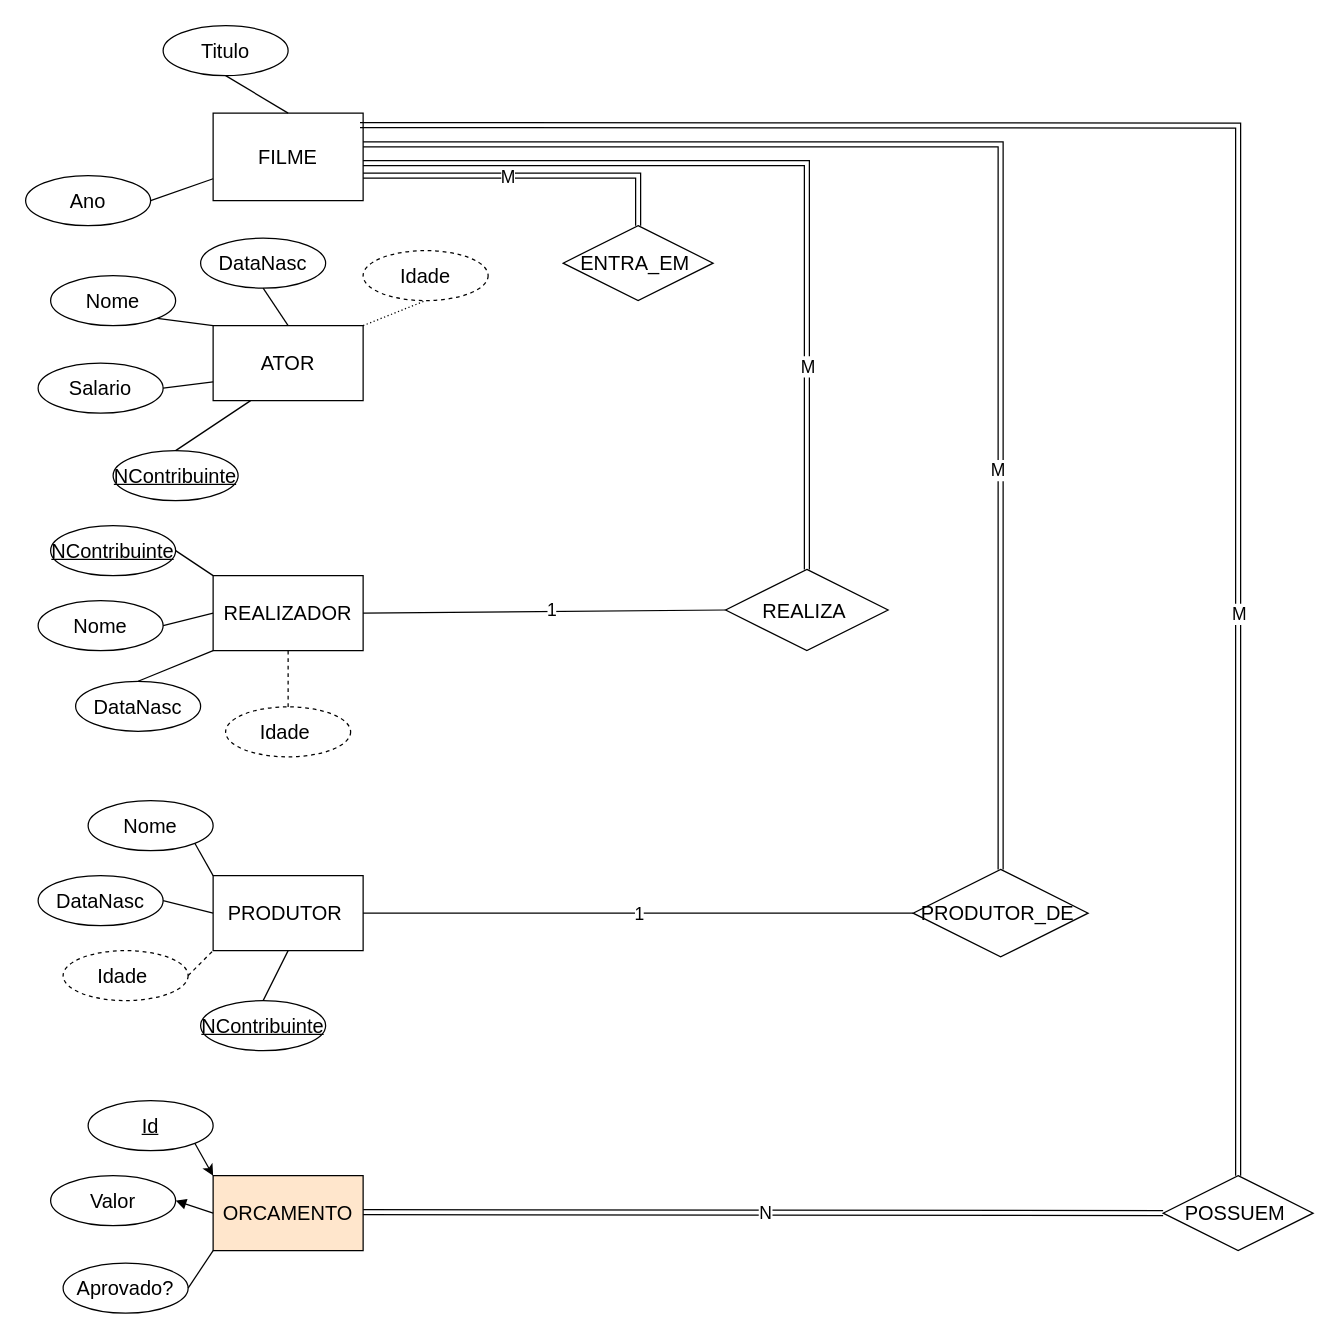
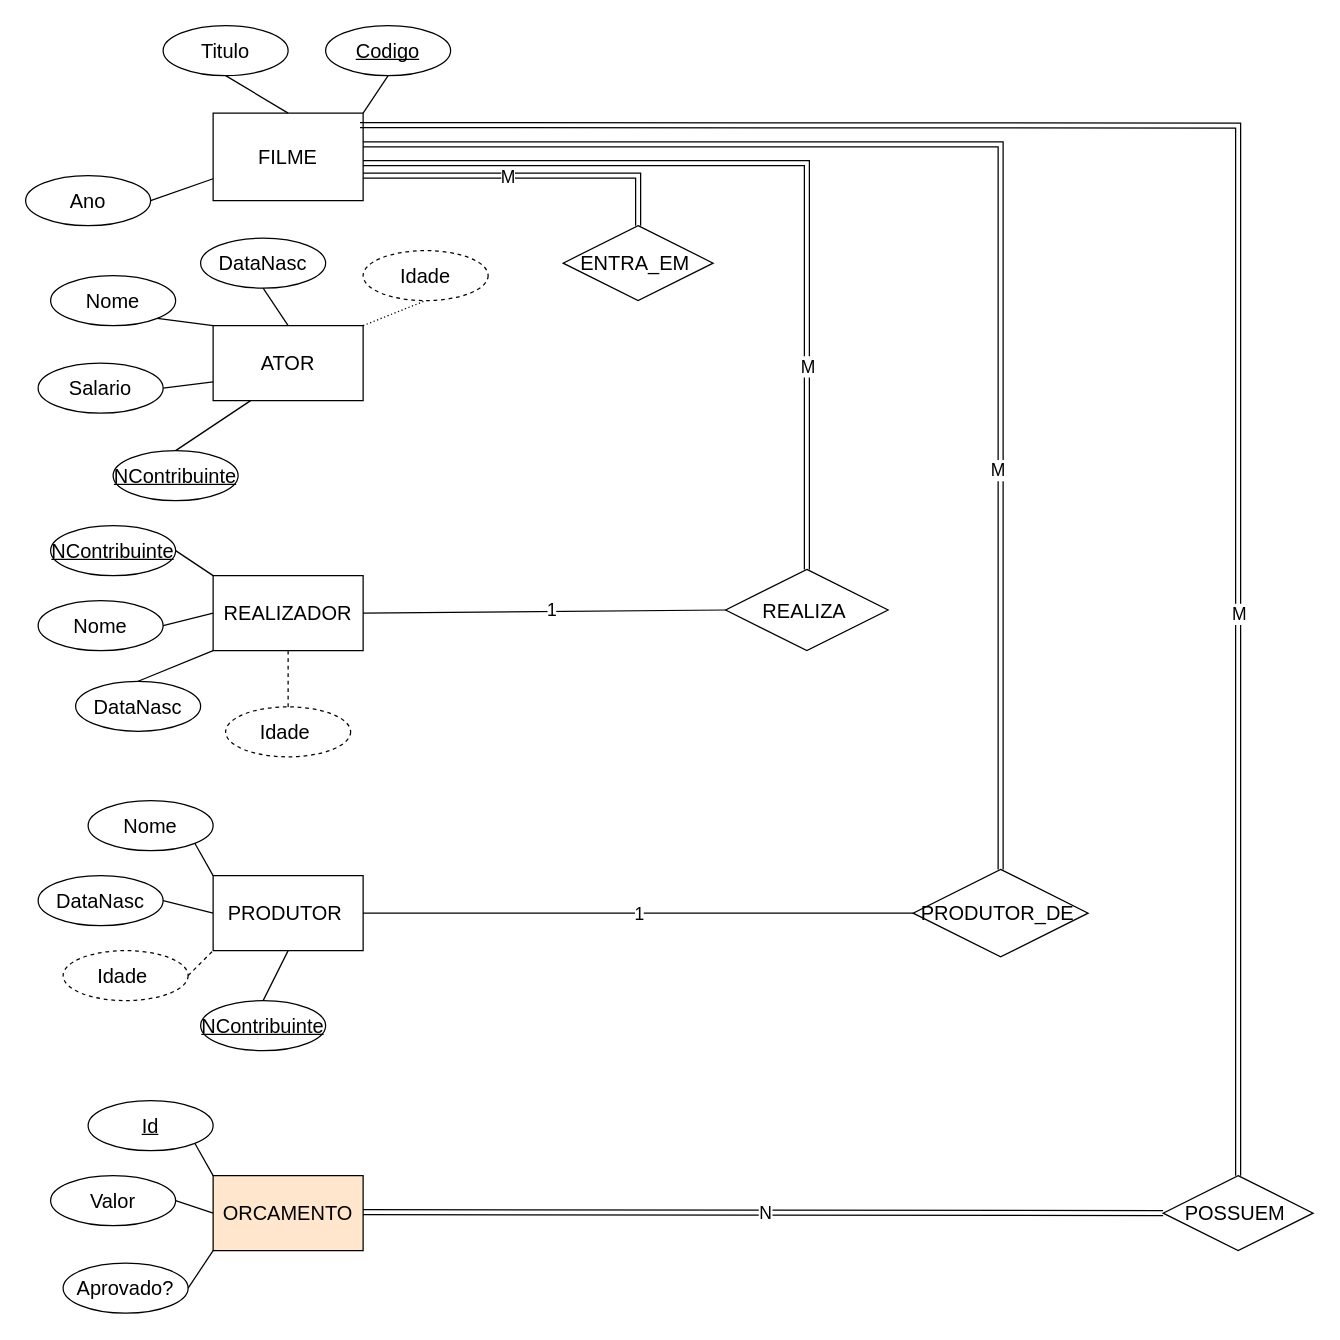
none -> (388, 51)
none -> (375, 95)
(208, 1167) -> (210, 1170)
(186, 1204) -> (181, 1203)
